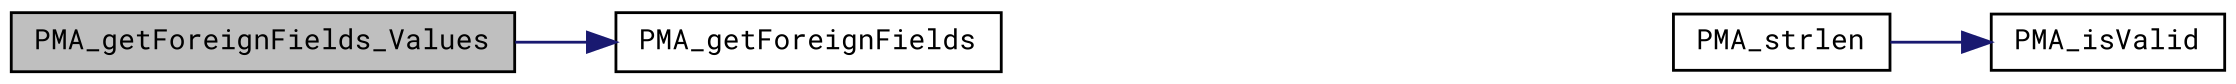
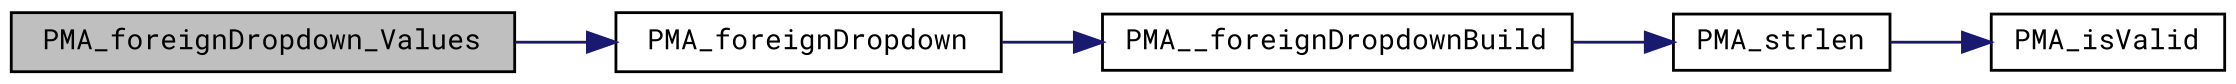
(263, 42) -> (263, 42)
(809, 42) -> (809, 42)
none -> (1337, 42)
